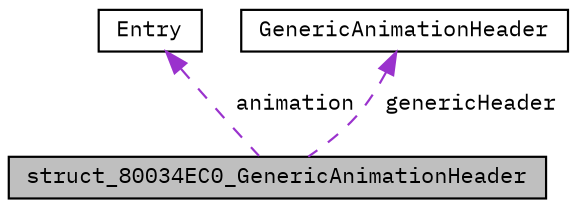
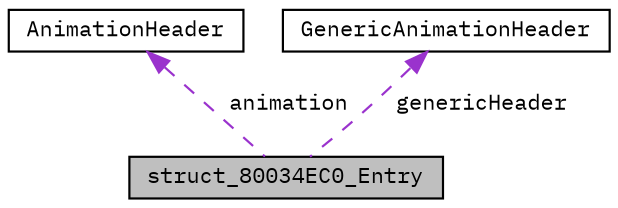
(150, 31) -> (126, 31)
(277, 178) -> (286, 178)
